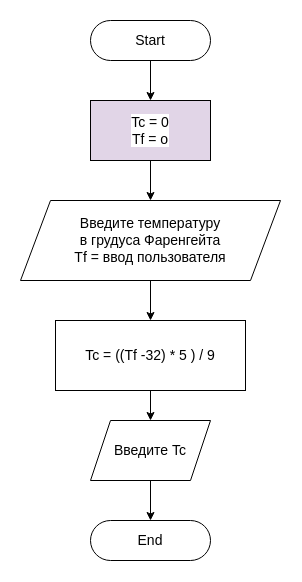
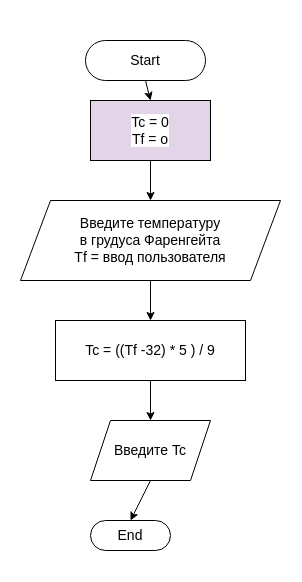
(151, 41) -> (146, 61)
(151, 356) -> (151, 351)
(151, 541) -> (131, 536)
